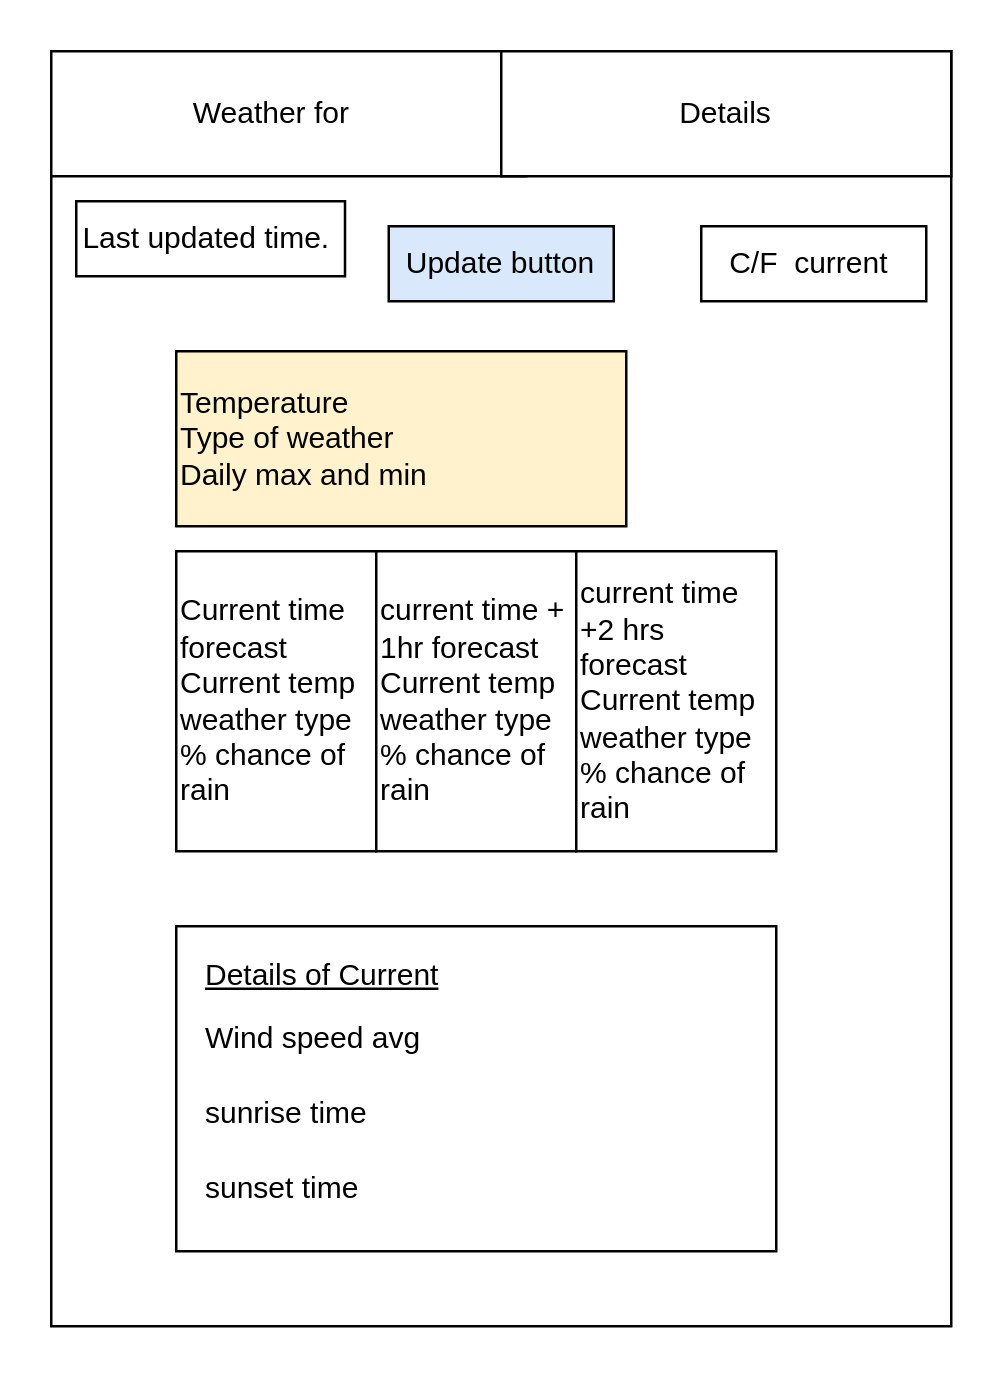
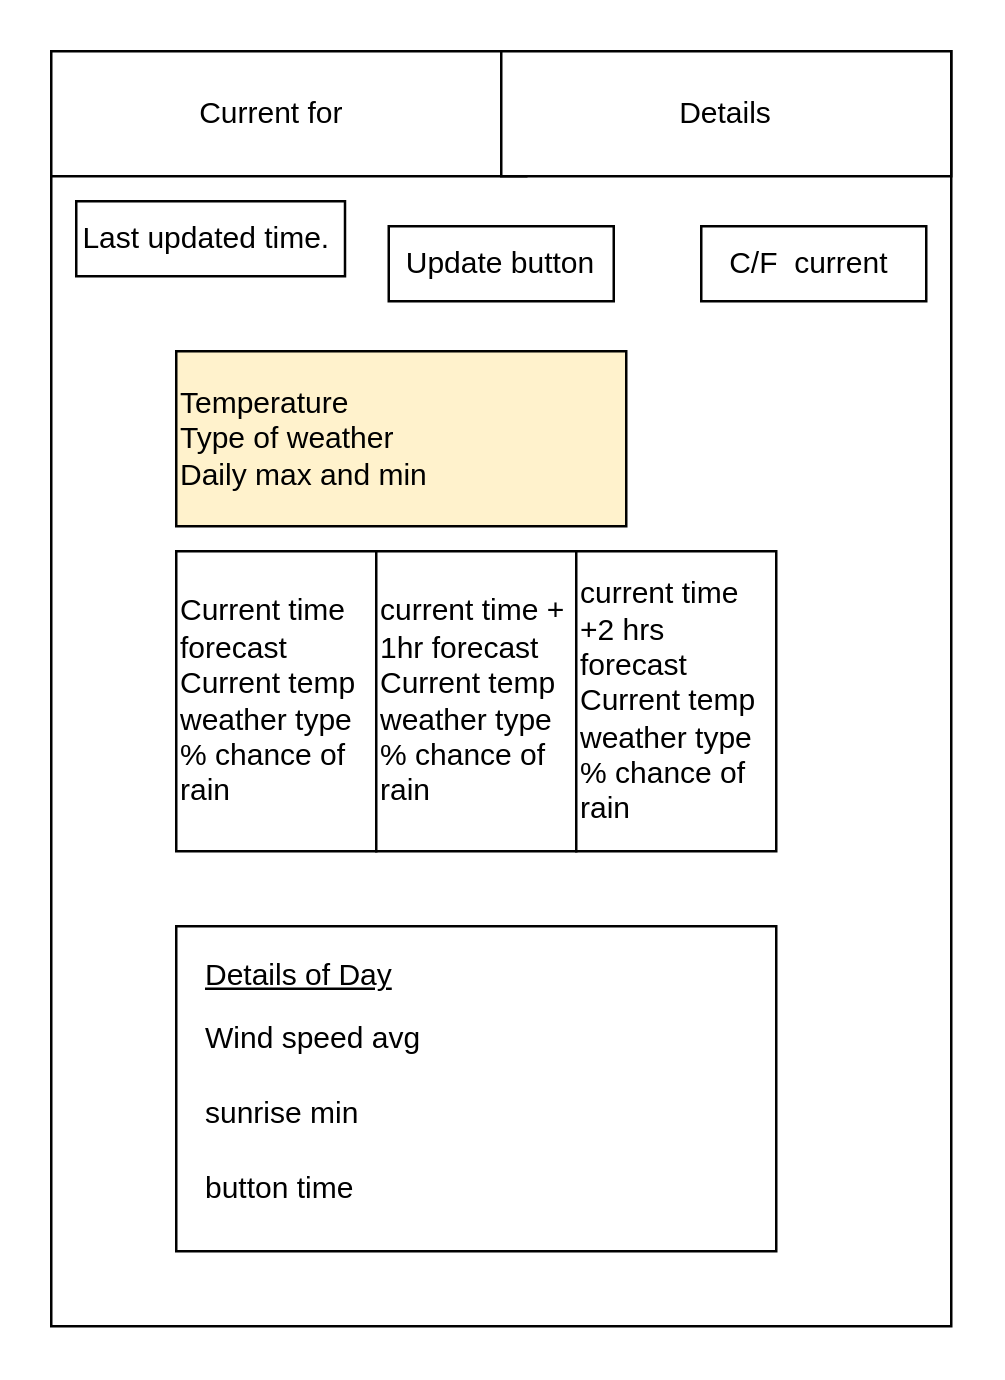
(276, 114) -> (276, 114)
(501, 264) -> (501, 264)
(342, 976) -> (308, 976)
(295, 1114) -> (287, 1114)
(291, 1189) -> (291, 1189)
